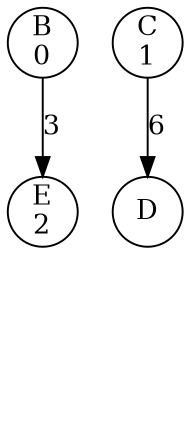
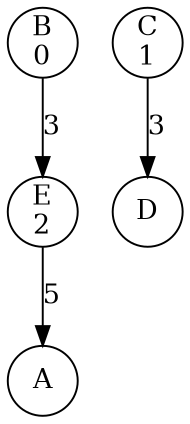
(157, 127) -> (157, 127)
none -> (43, 381)
